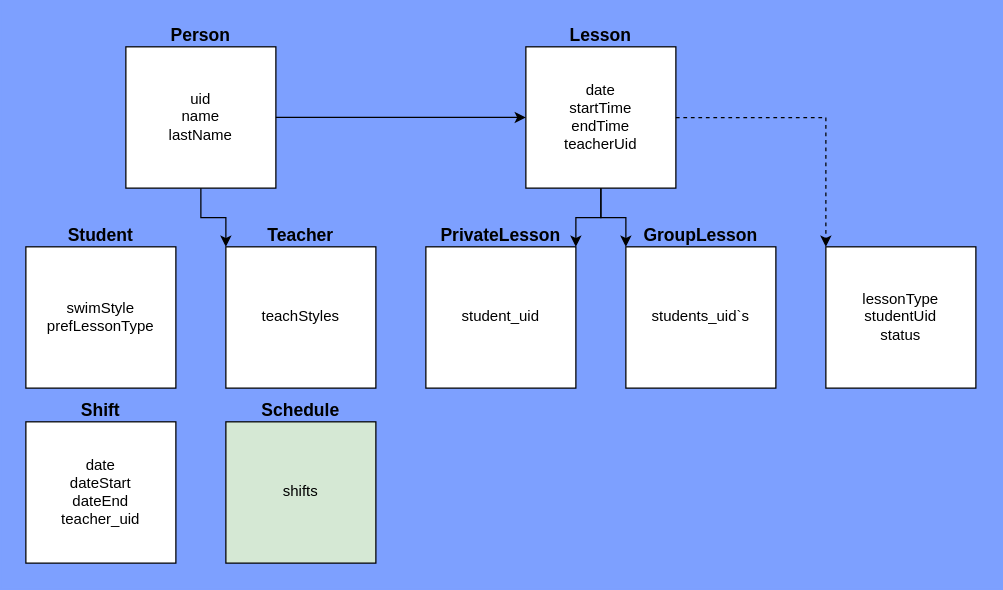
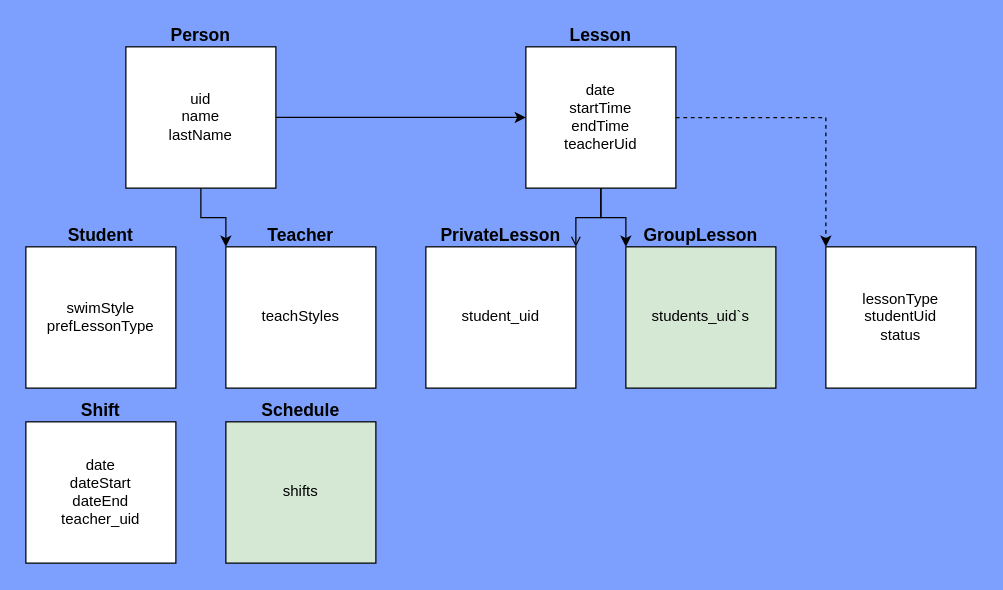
(576, 237) -> (576, 238)
(701, 317) -> (701, 317)
